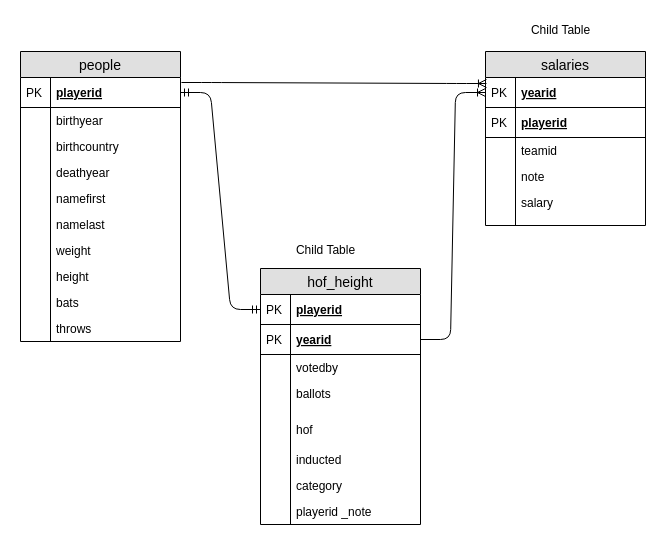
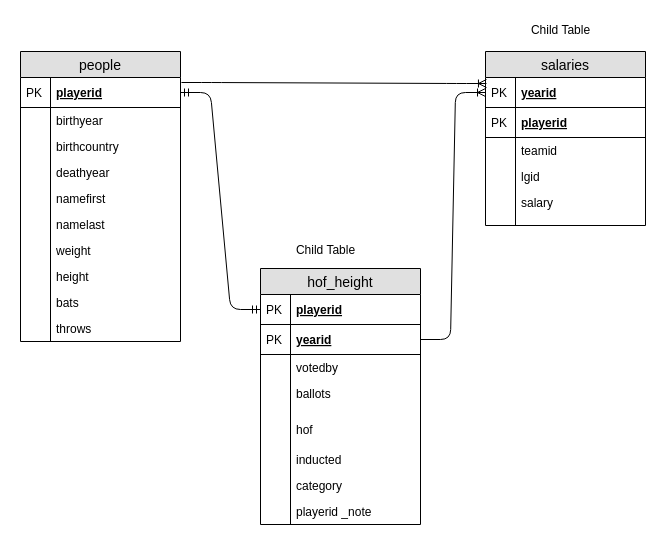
(534, 177) -> (531, 177)
